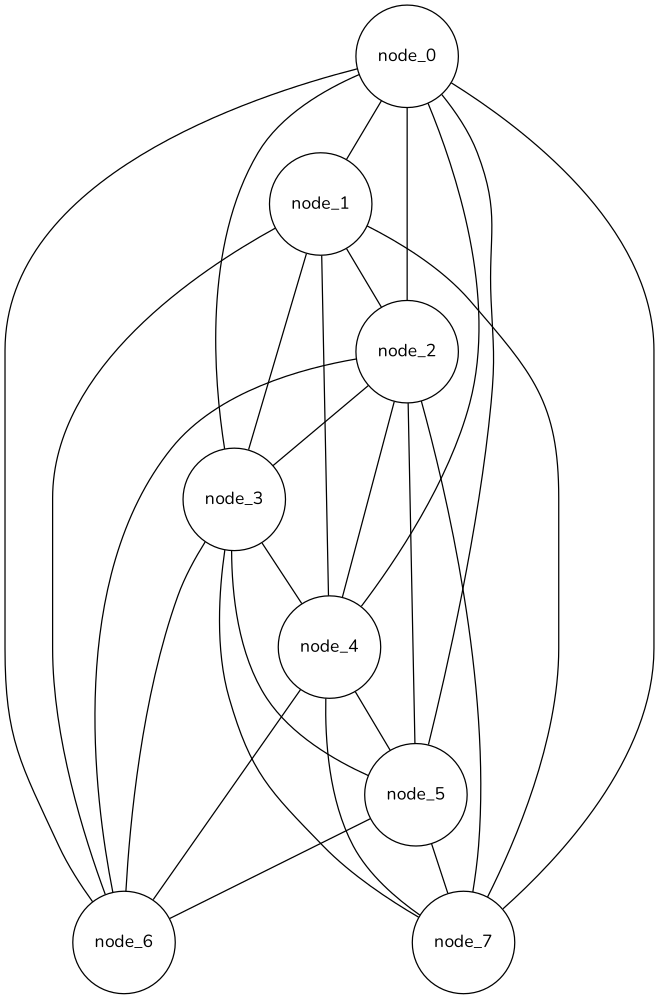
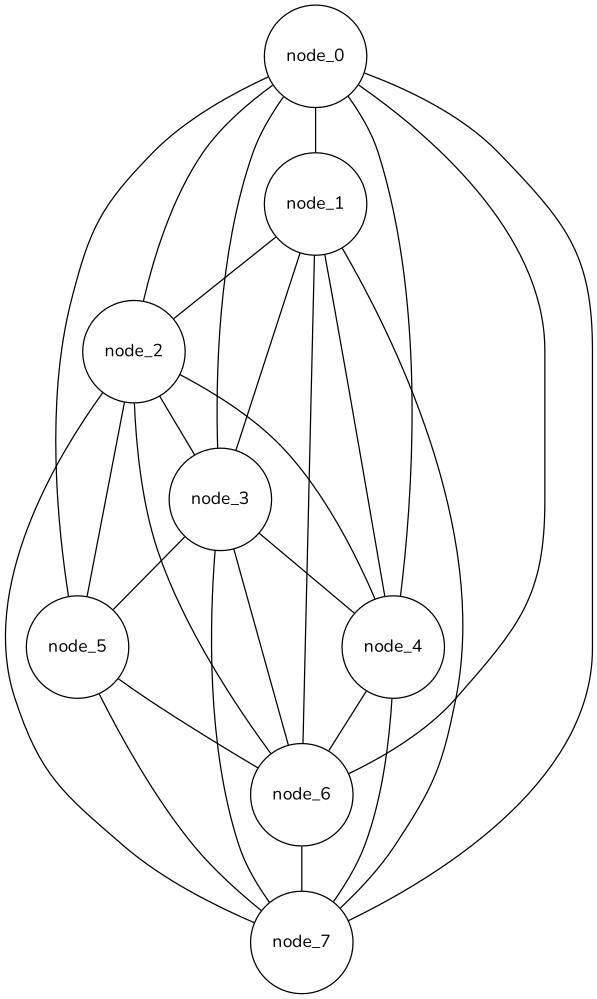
(373, 721) -> none
none -> (302, 869)
